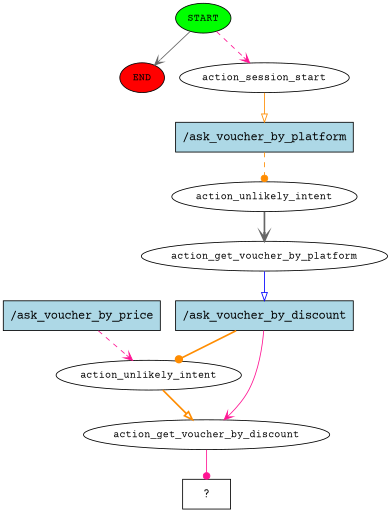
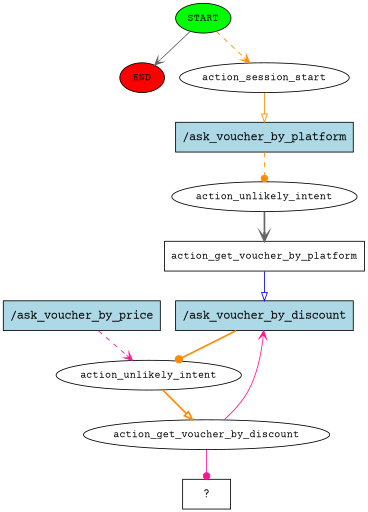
(230, 44) -> (230, 44)
(264, 256) -> (264, 256)
(255, 376) -> (252, 383)
